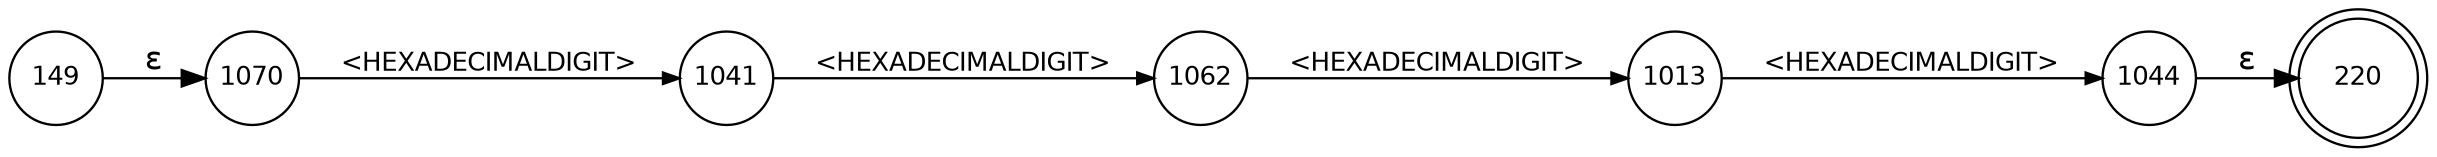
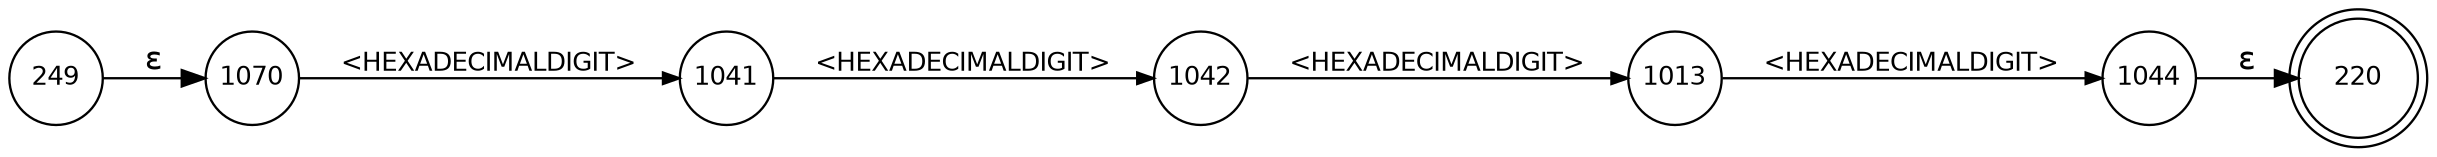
(56, 78) -> (56, 78)
(1201, 78) -> (1201, 78)
